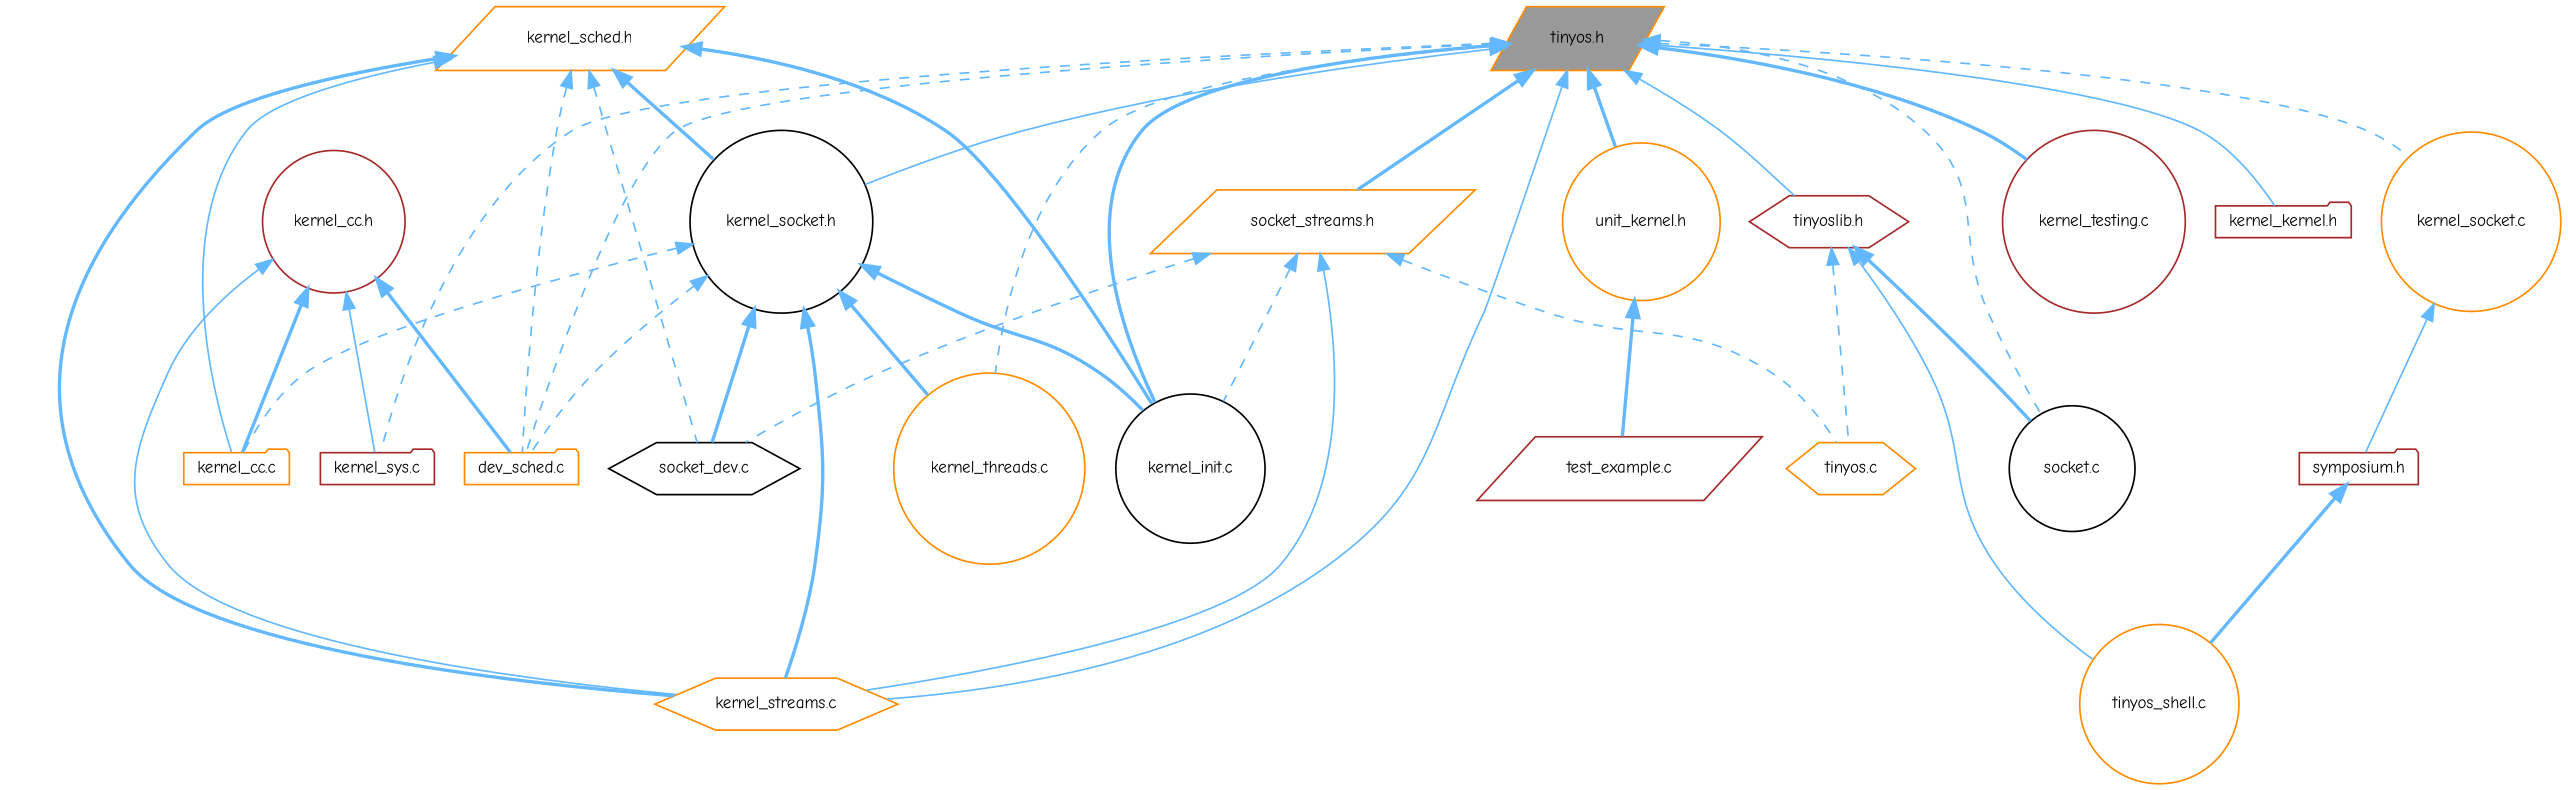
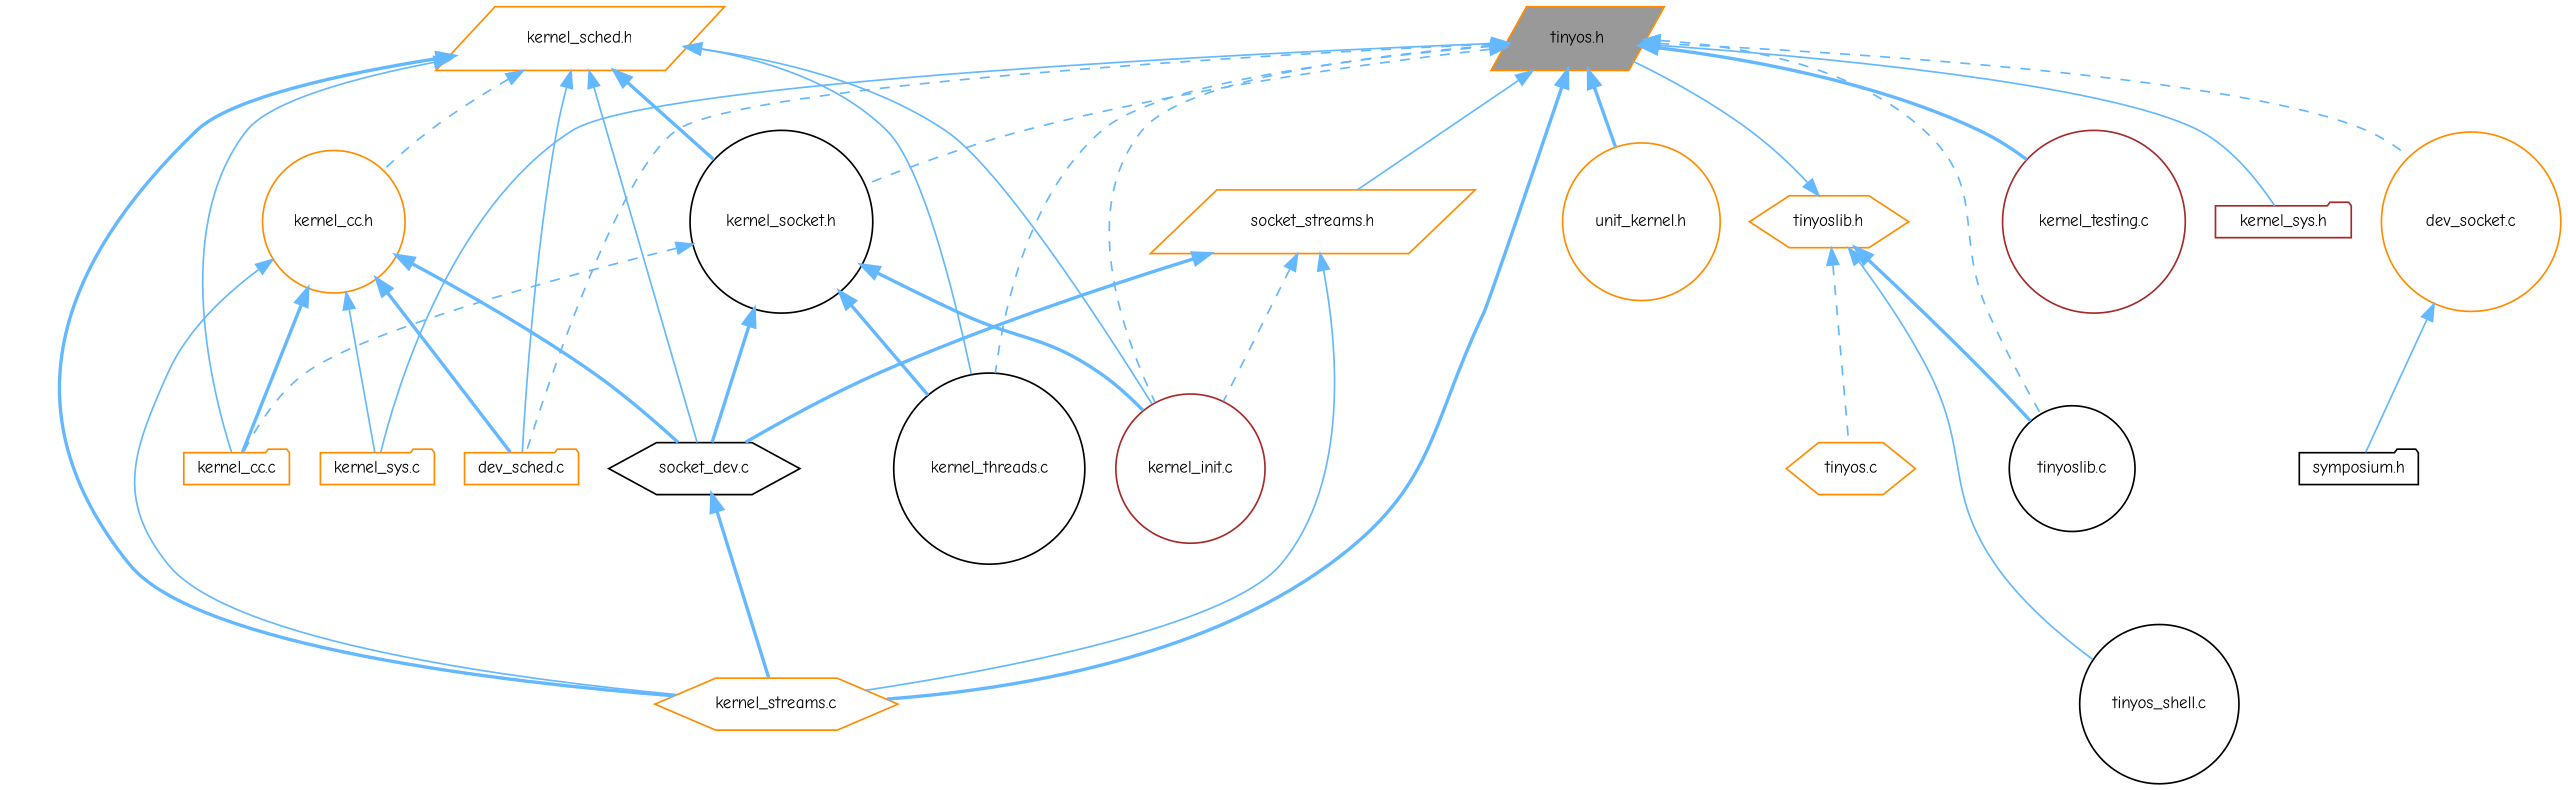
(806, 87) -> (774, 91)
(1174, 108) -> (1174, 108)
(1110, 110) -> (1110, 110)
none -> (443, 121)
(1721, 132) -> (1726, 114)
(1438, 135) -> (1438, 135)
none -> (902, 153)
(976, 159) -> (976, 159)
(334, 222) -> (334, 222)
(1829, 222) -> (1829, 222)
(2283, 222) -> (2283, 222)
(2471, 222) -> (2471, 222)
(537, 269) -> (537, 269)
(648, 274) -> (648, 274)
(1622, 329) -> none
(965, 338) -> (976, 334)
none -> (551, 344)
(605, 362) -> none
(377, 469) -> (377, 469)
(989, 469) -> (989, 469)
(1190, 469) -> (1190, 469)
(1620, 469) -> none
(2072, 469) -> (2072, 469)
(2359, 469) -> (2359, 469)
(822, 504) -> (743, 594)
(1357, 542) -> (1357, 542)
(2273, 570) -> none
(2159, 704) -> (2159, 704)
